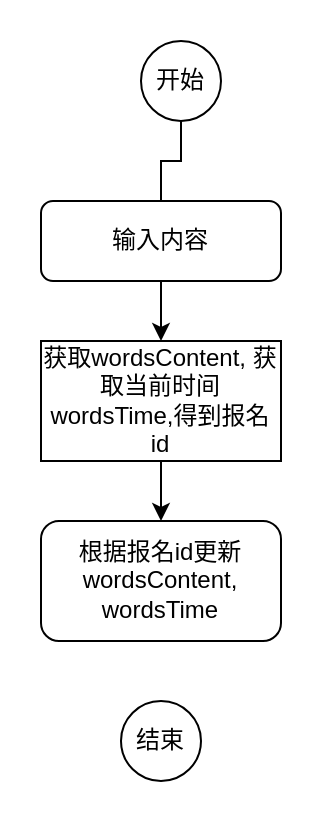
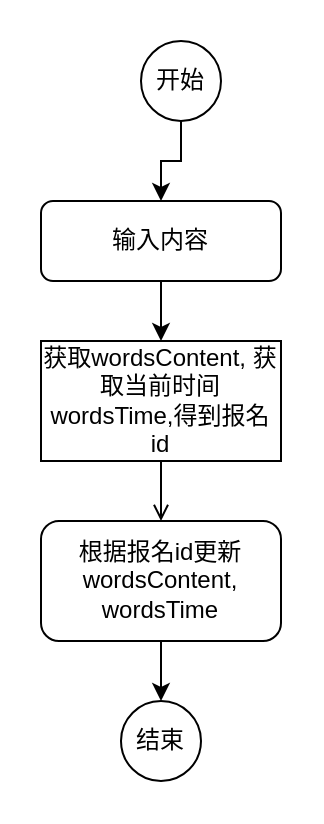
(161, 191) -> (161, 186)
(161, 506) -> (161, 509)
none -> (161, 678)
